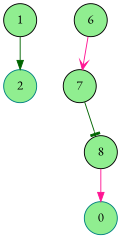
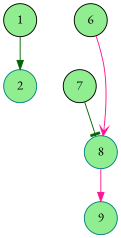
(86, 49) -> (106, 81)
(101, 152) -> (101, 152)
(101, 218) -> (101, 218)
